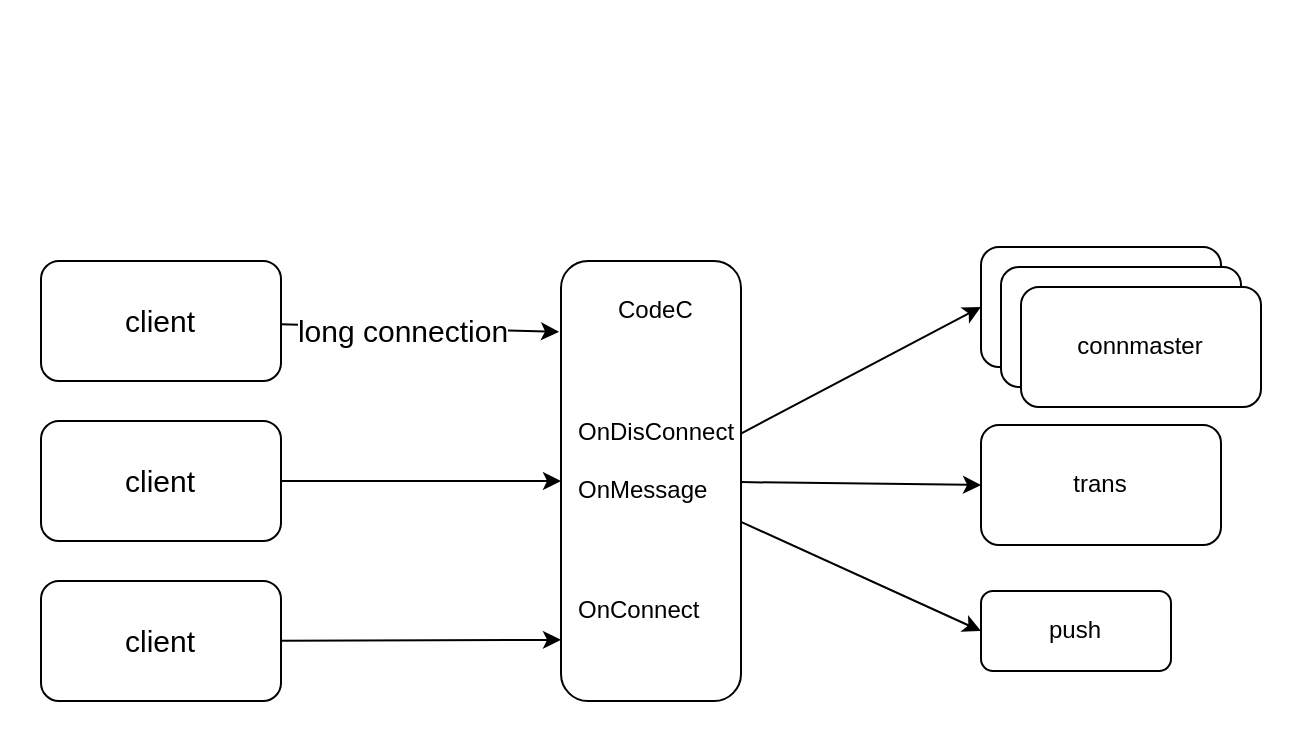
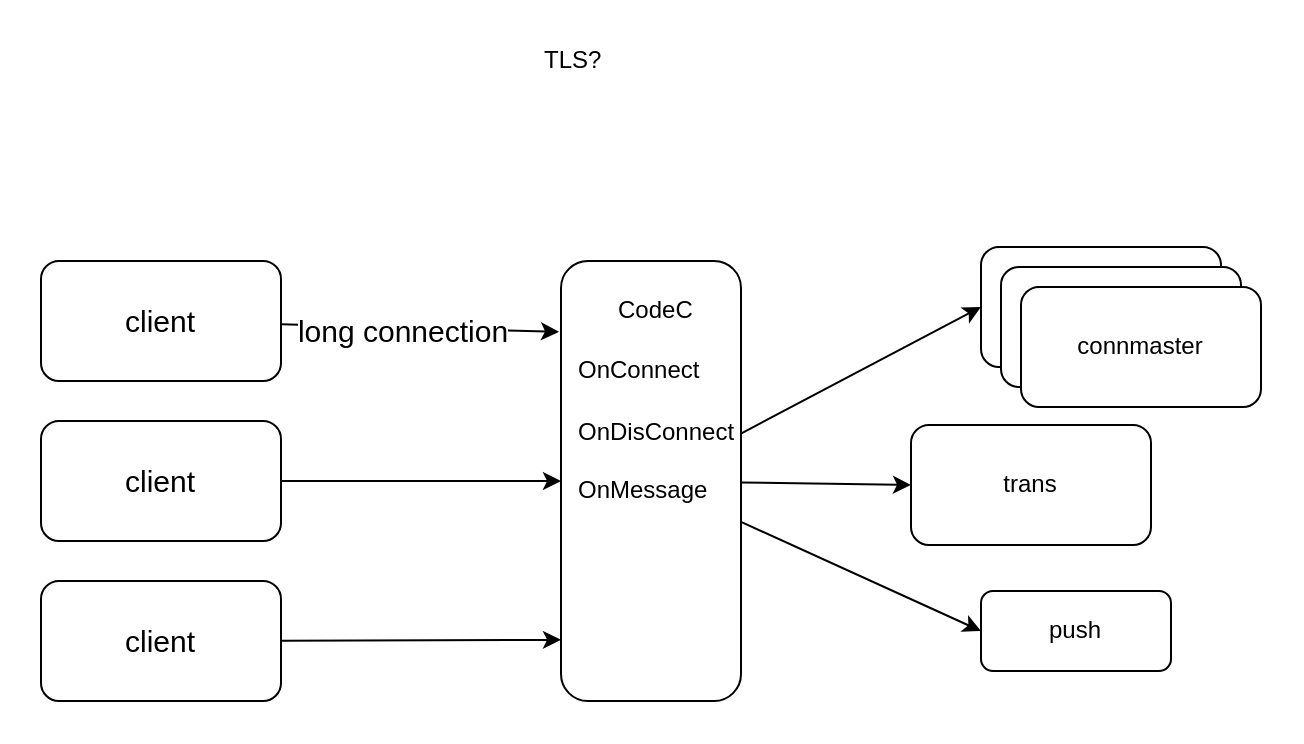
none -> (581, 61)
(1101, 485) -> (1031, 485)
(655, 611) -> (655, 371)
